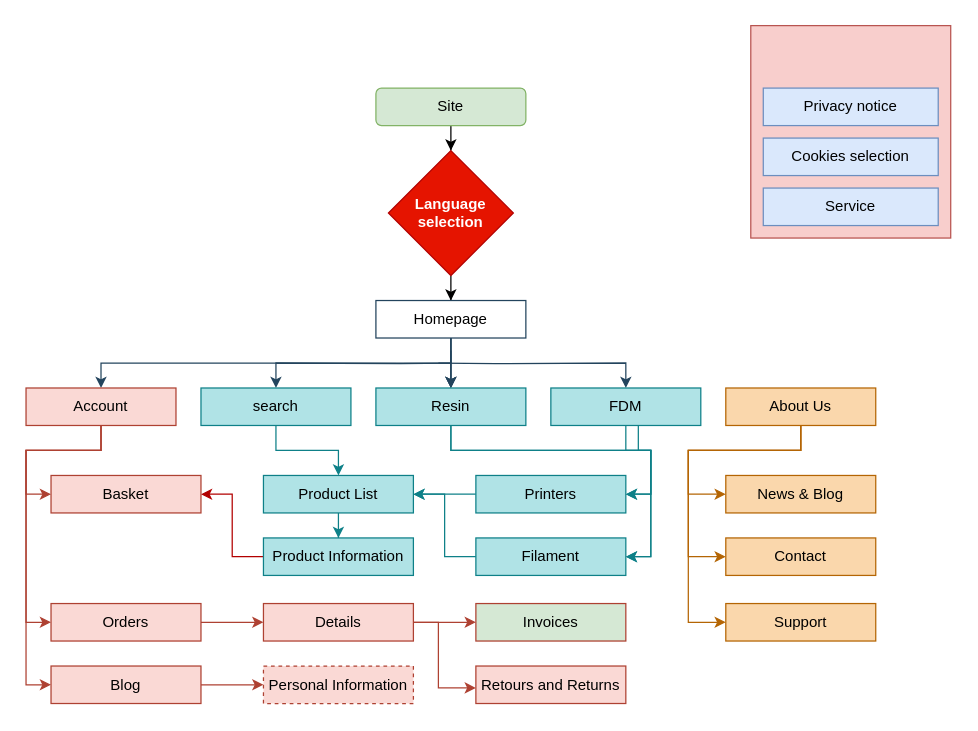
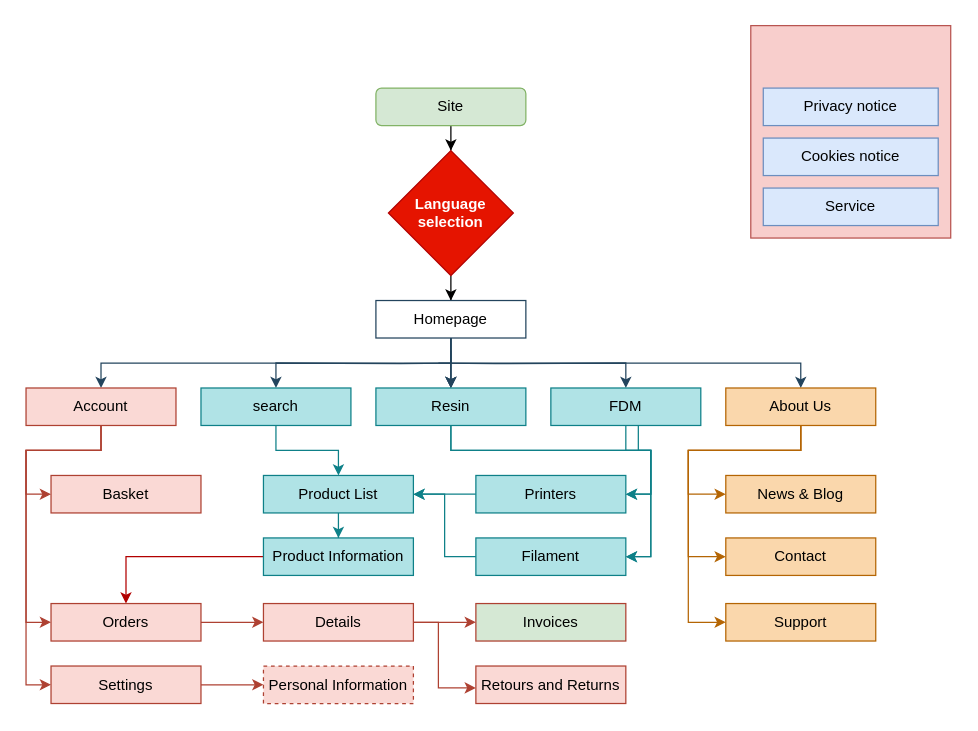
(851, 157) -> (851, 157)
none -> (723, 363)
(232, 516) -> (161, 557)
(126, 686) -> (126, 686)
